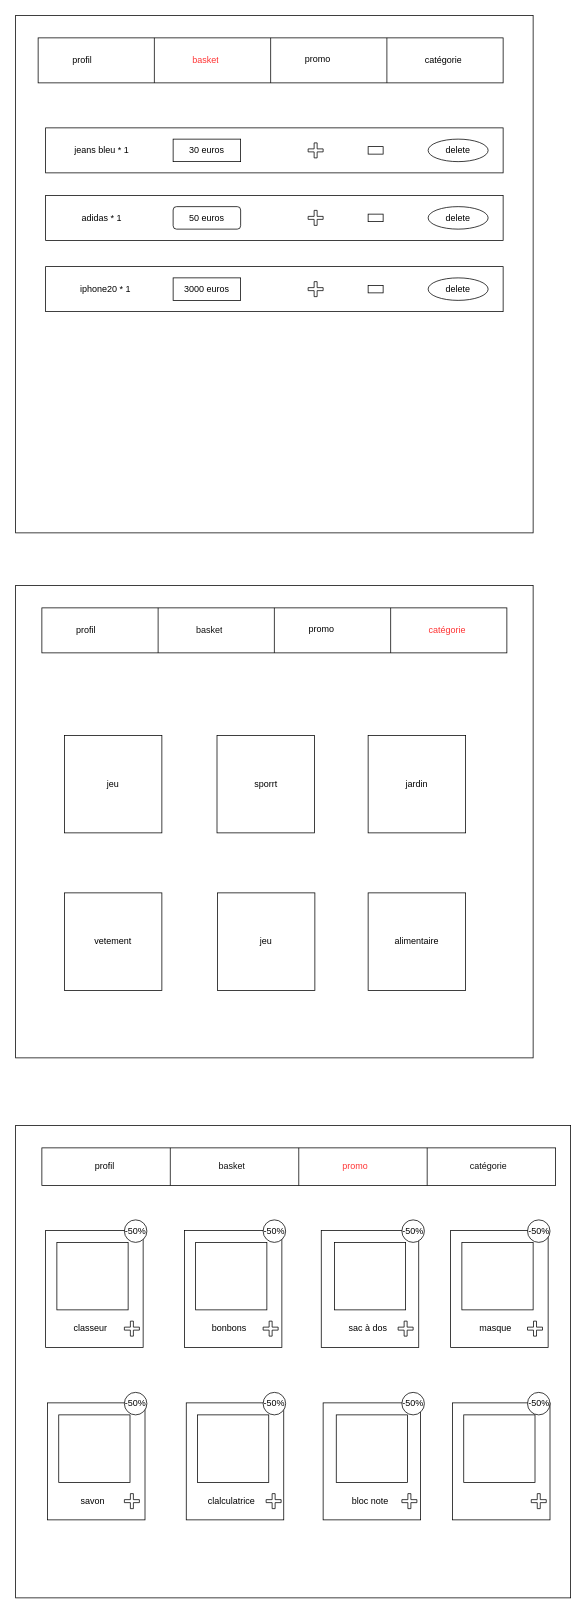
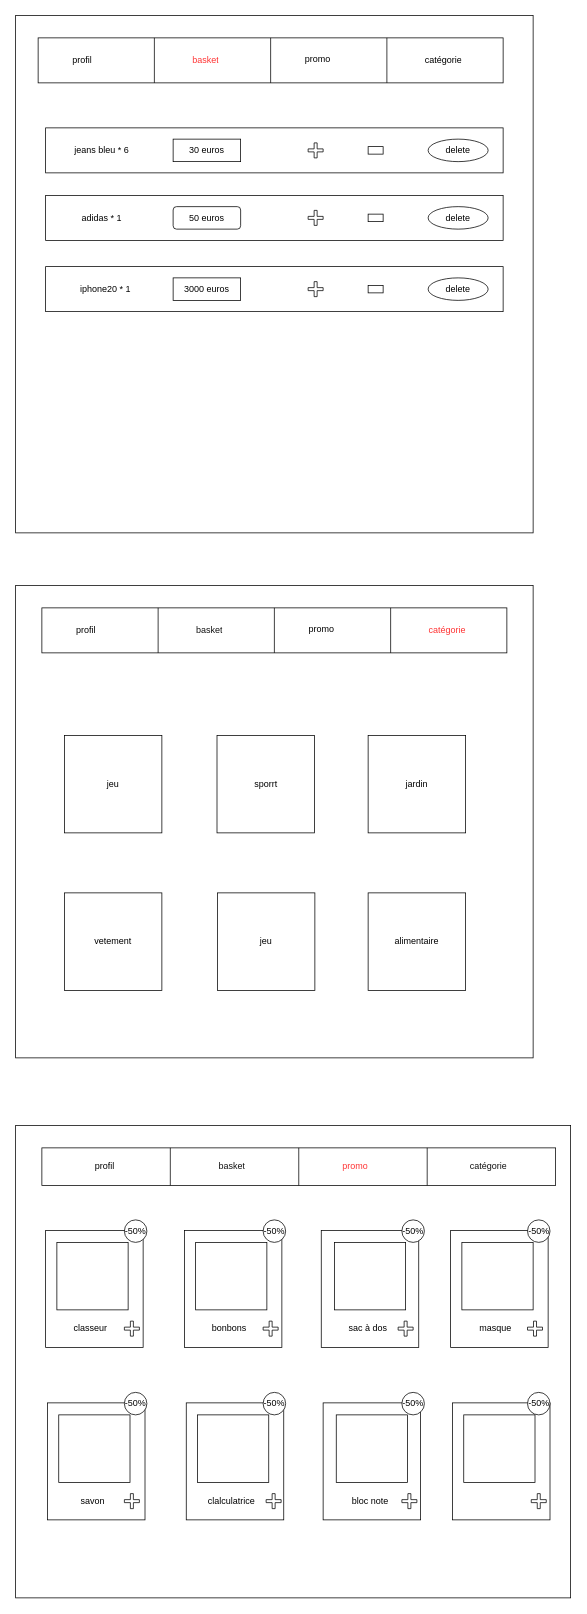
(102, 150) -> (102, 150)
